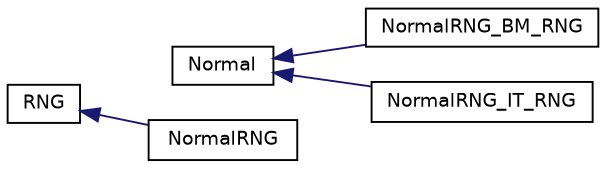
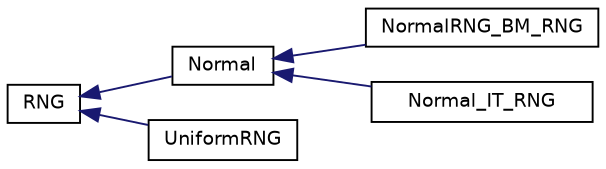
none -> (136, 84)
(482, 102) -> (482, 102)
(223, 140) -> (223, 140)
